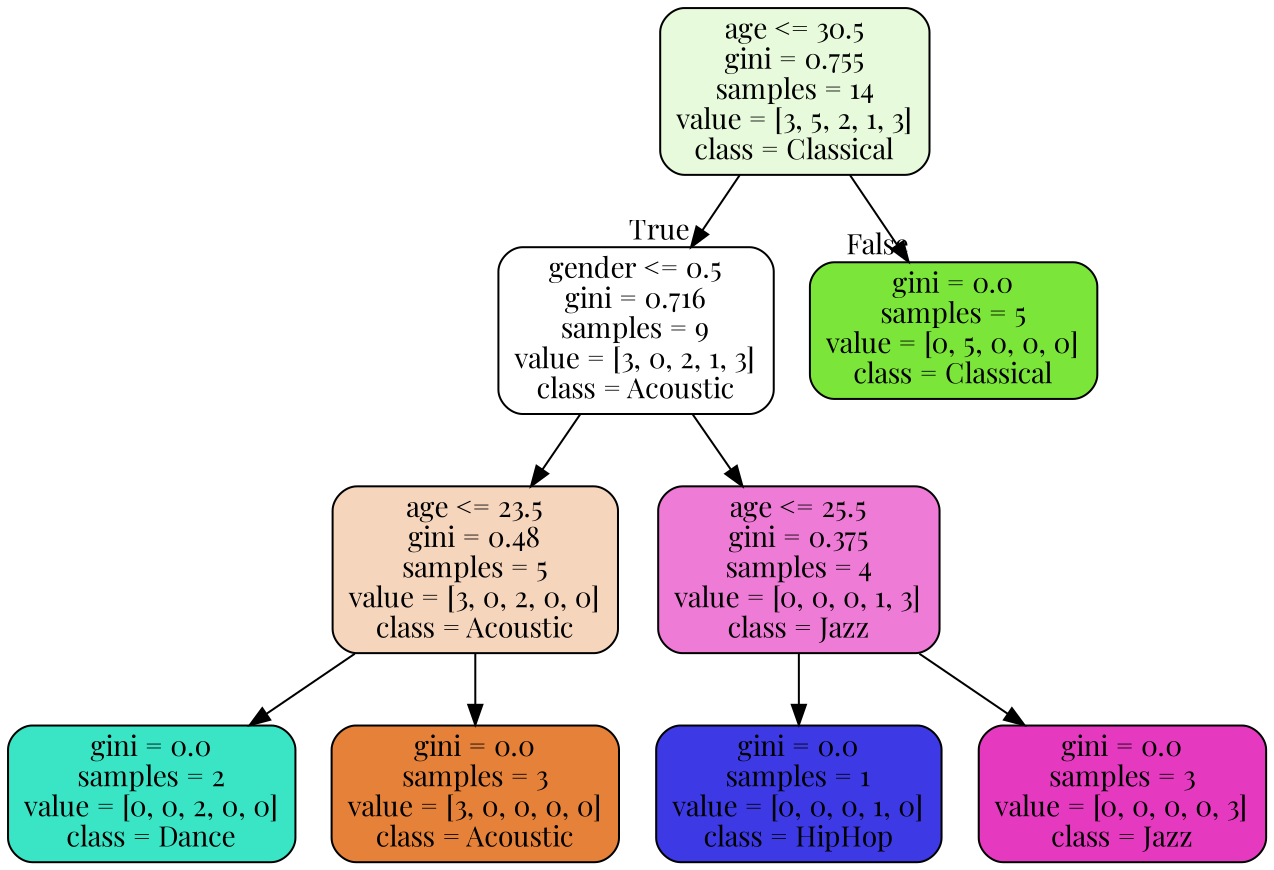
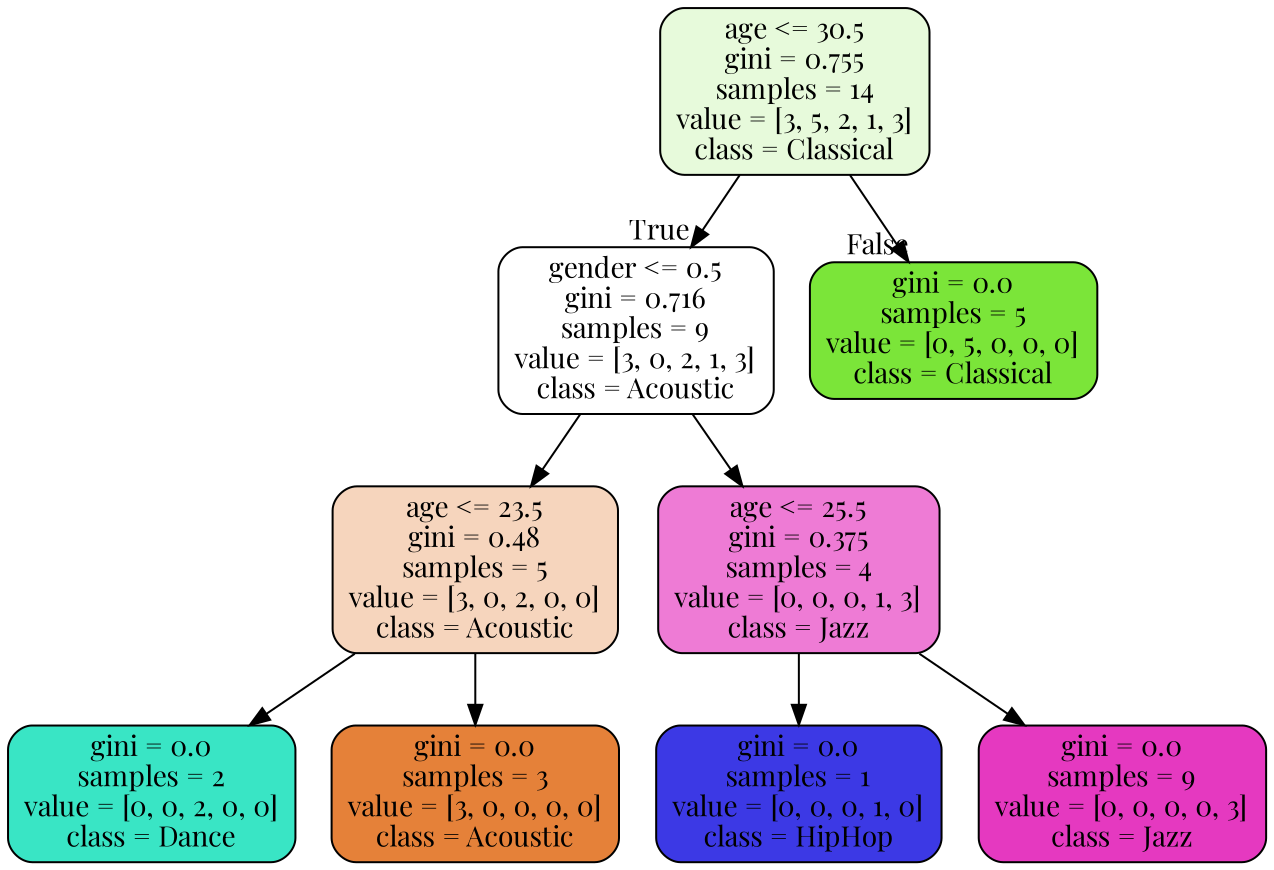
(1122, 794) -> (1122, 794)
